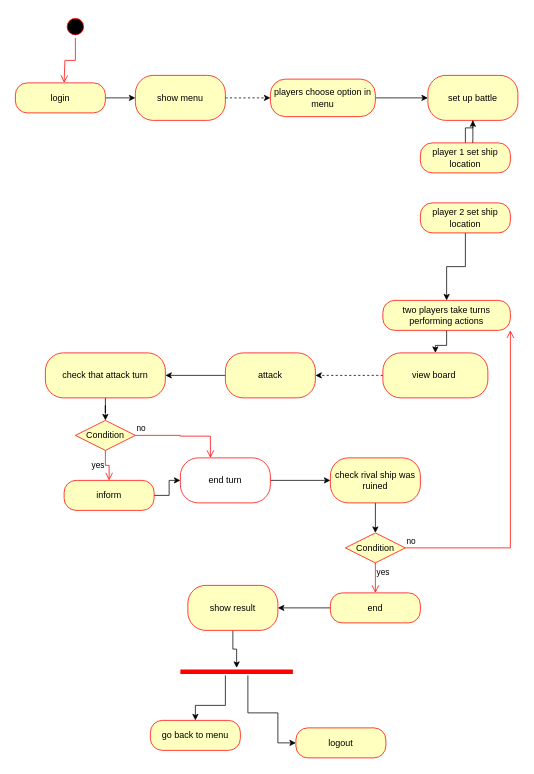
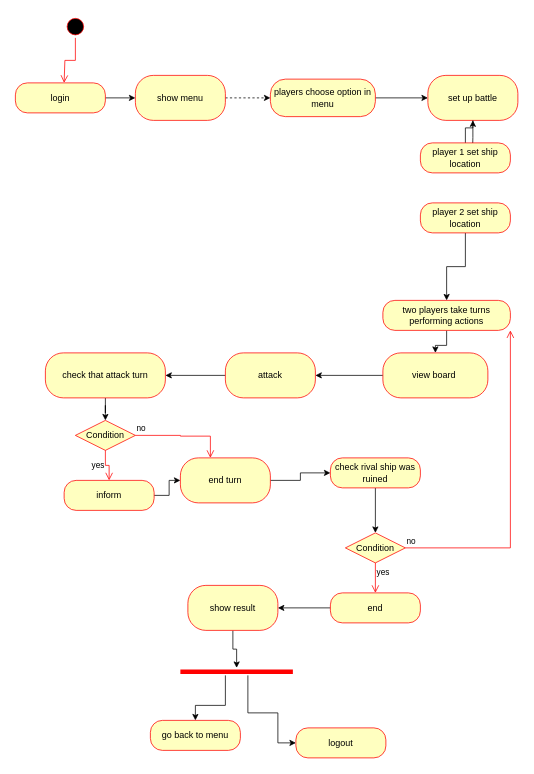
(352, 375) -> (352, 375)
(225, 480) -> (225, 480)
(375, 480) -> (375, 473)
